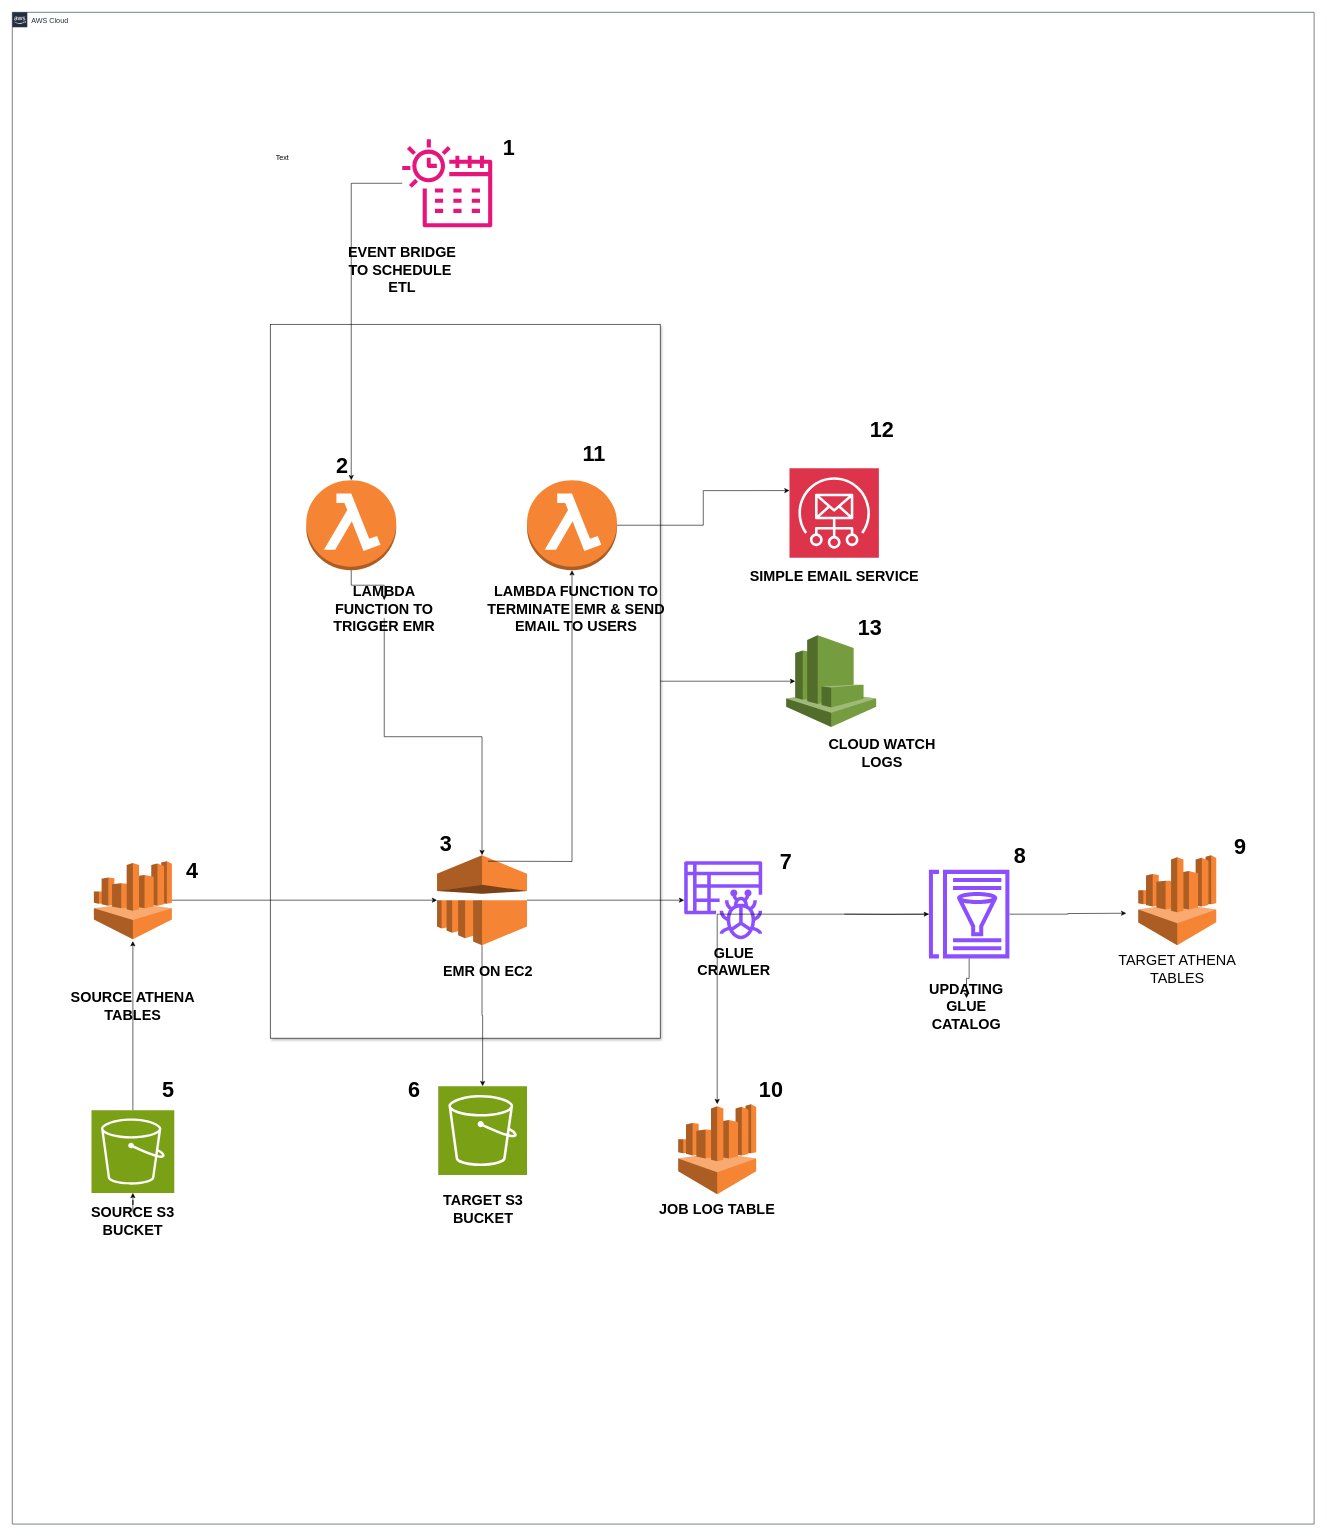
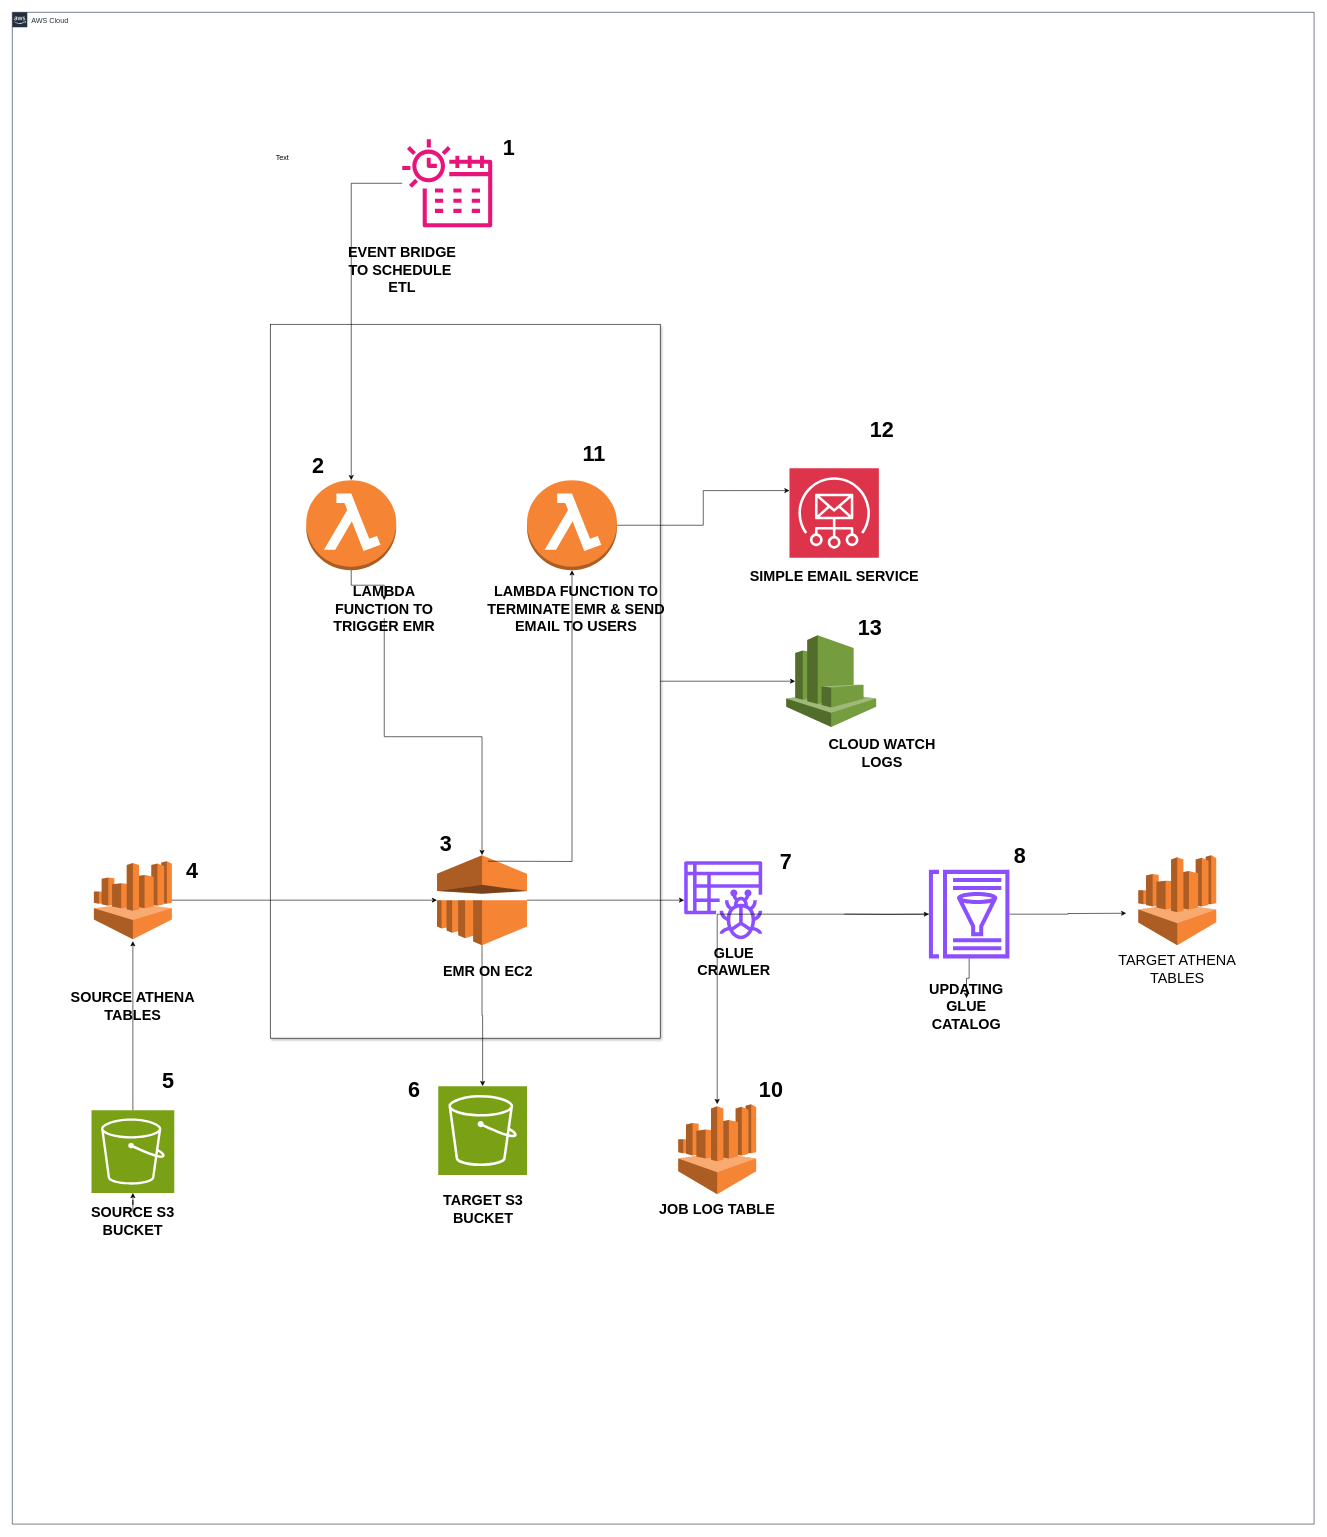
(342, 465) -> (318, 465)
(1240, 846) -> none
(168, 1089) -> (168, 1080)
